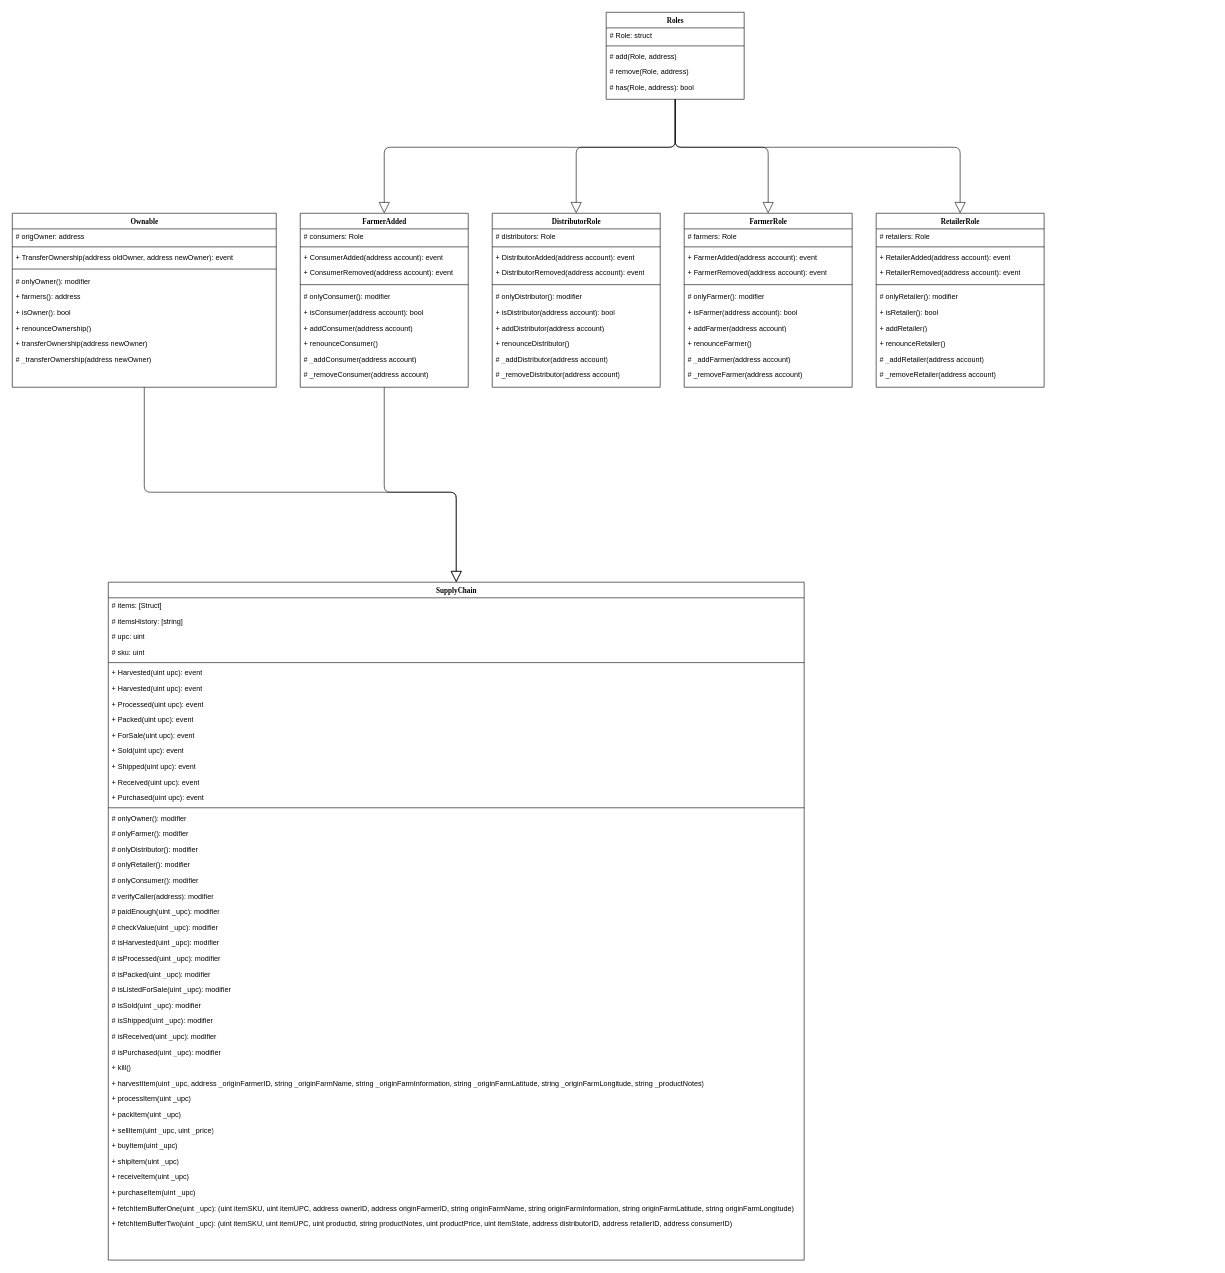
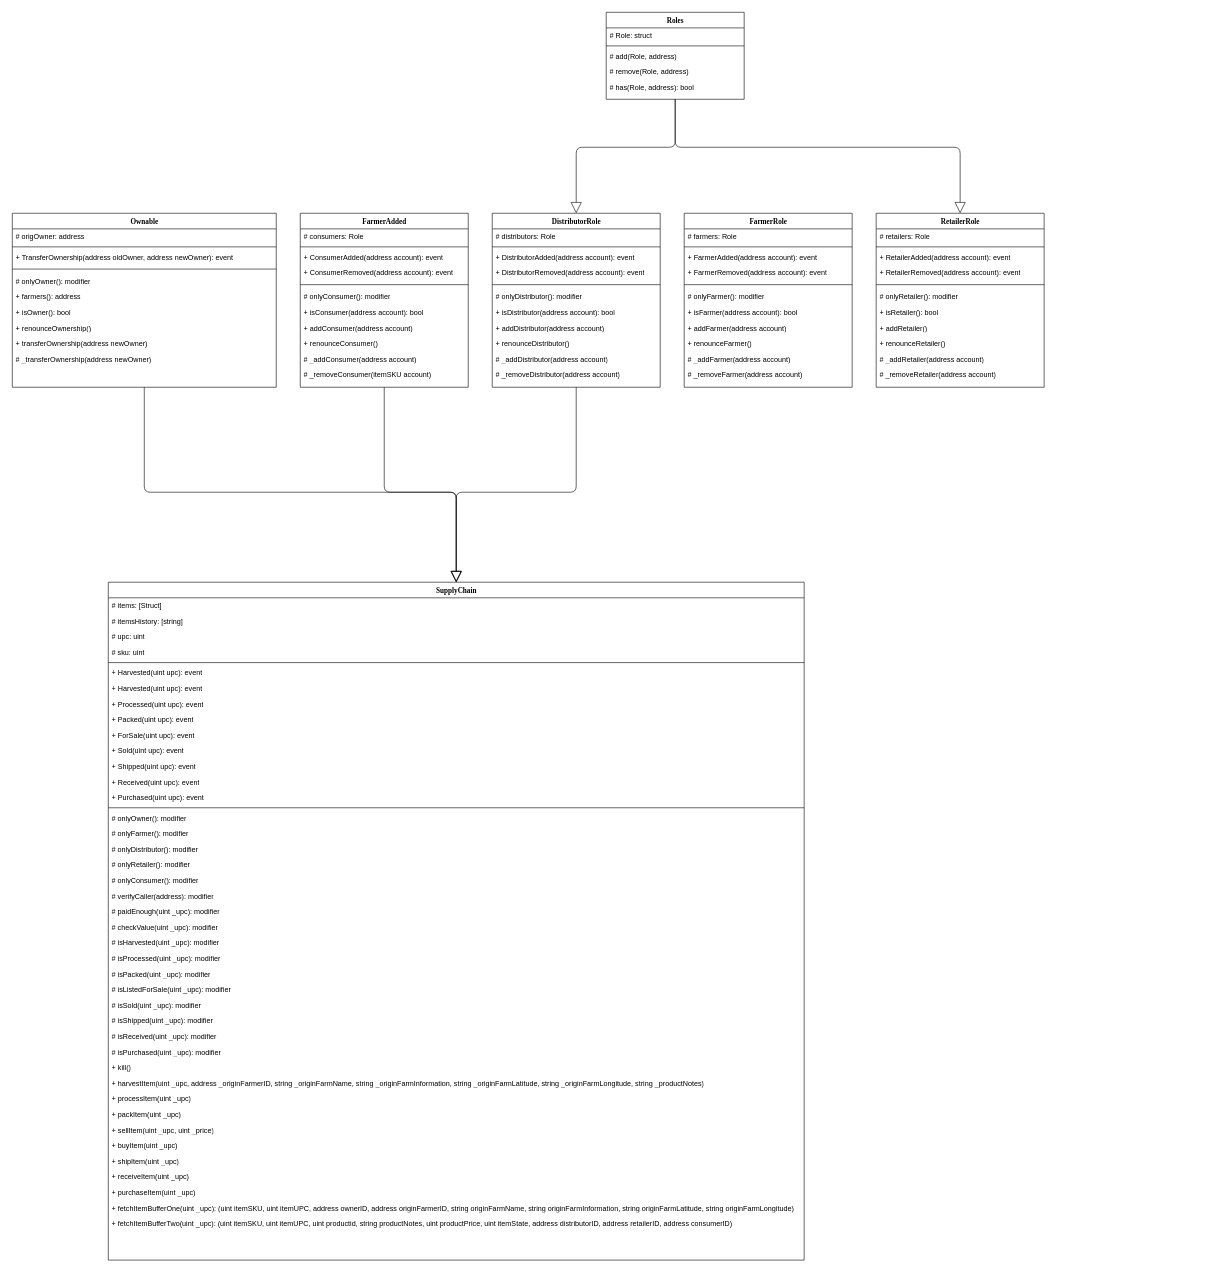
(454, 147) -> none
(768, 175) -> none
(371, 375) -> (370, 375)
none -> (568, 492)
